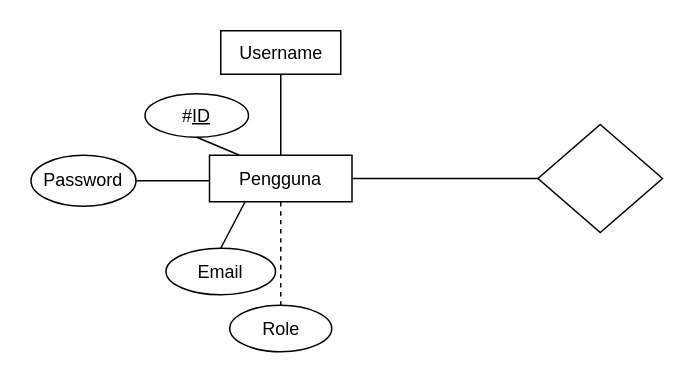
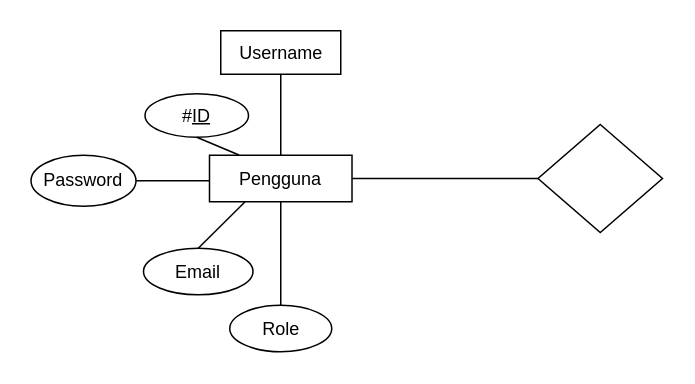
(281, 254) -> (281, 254)
(221, 272) -> (198, 272)
